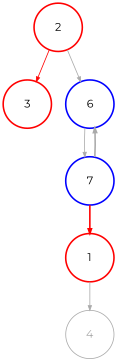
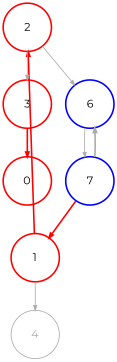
(44, 63) -> (27, 63)
none -> (32, 158)
none -> (27, 181)
